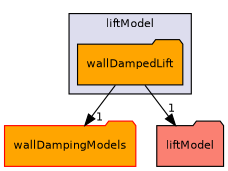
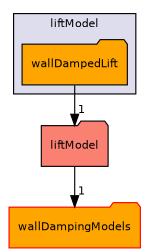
(104, 101) -> (75, 181)
